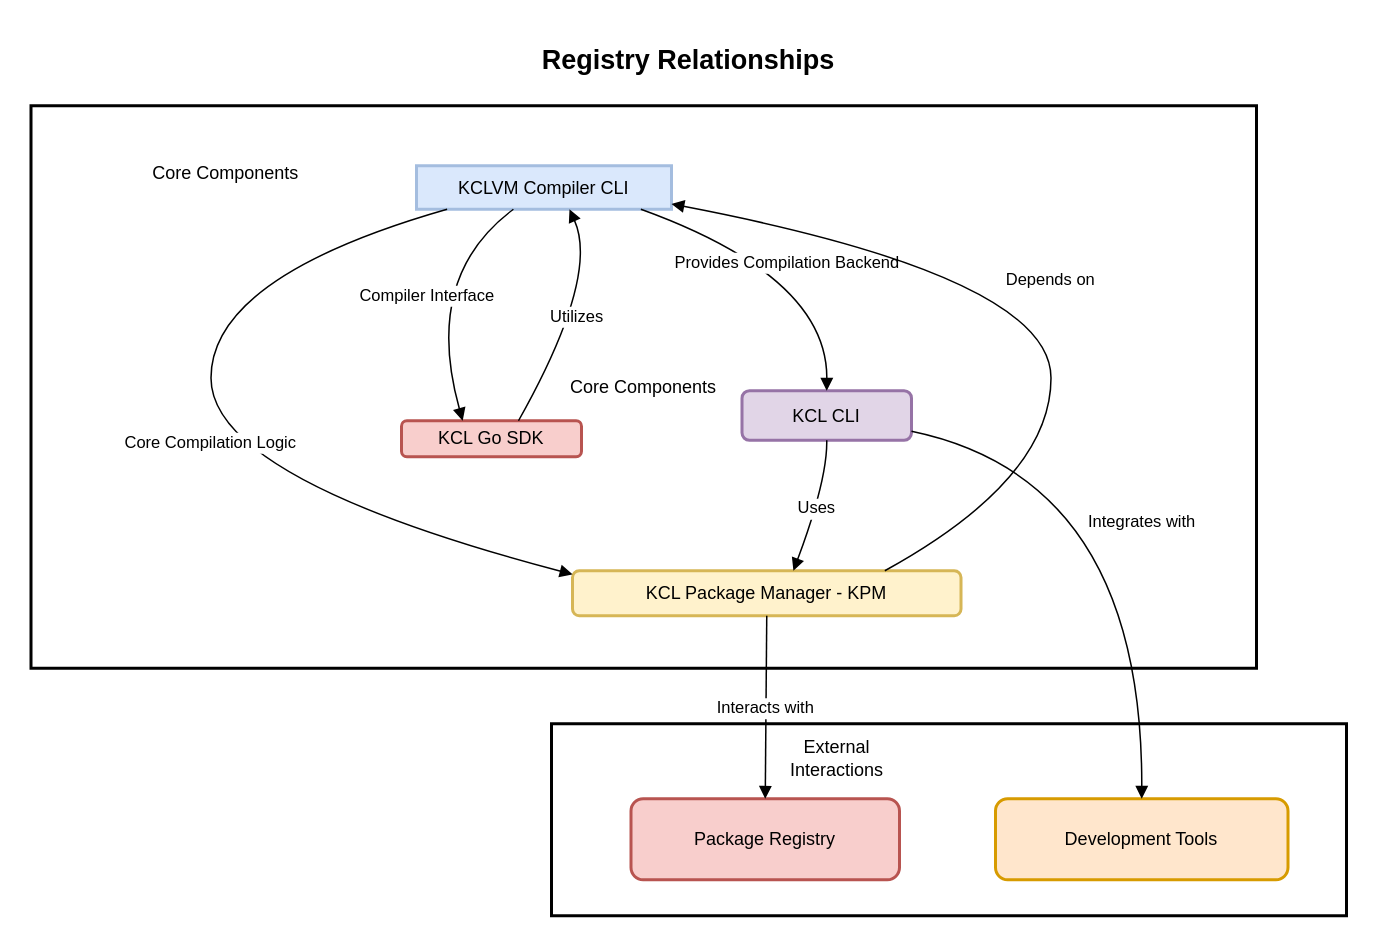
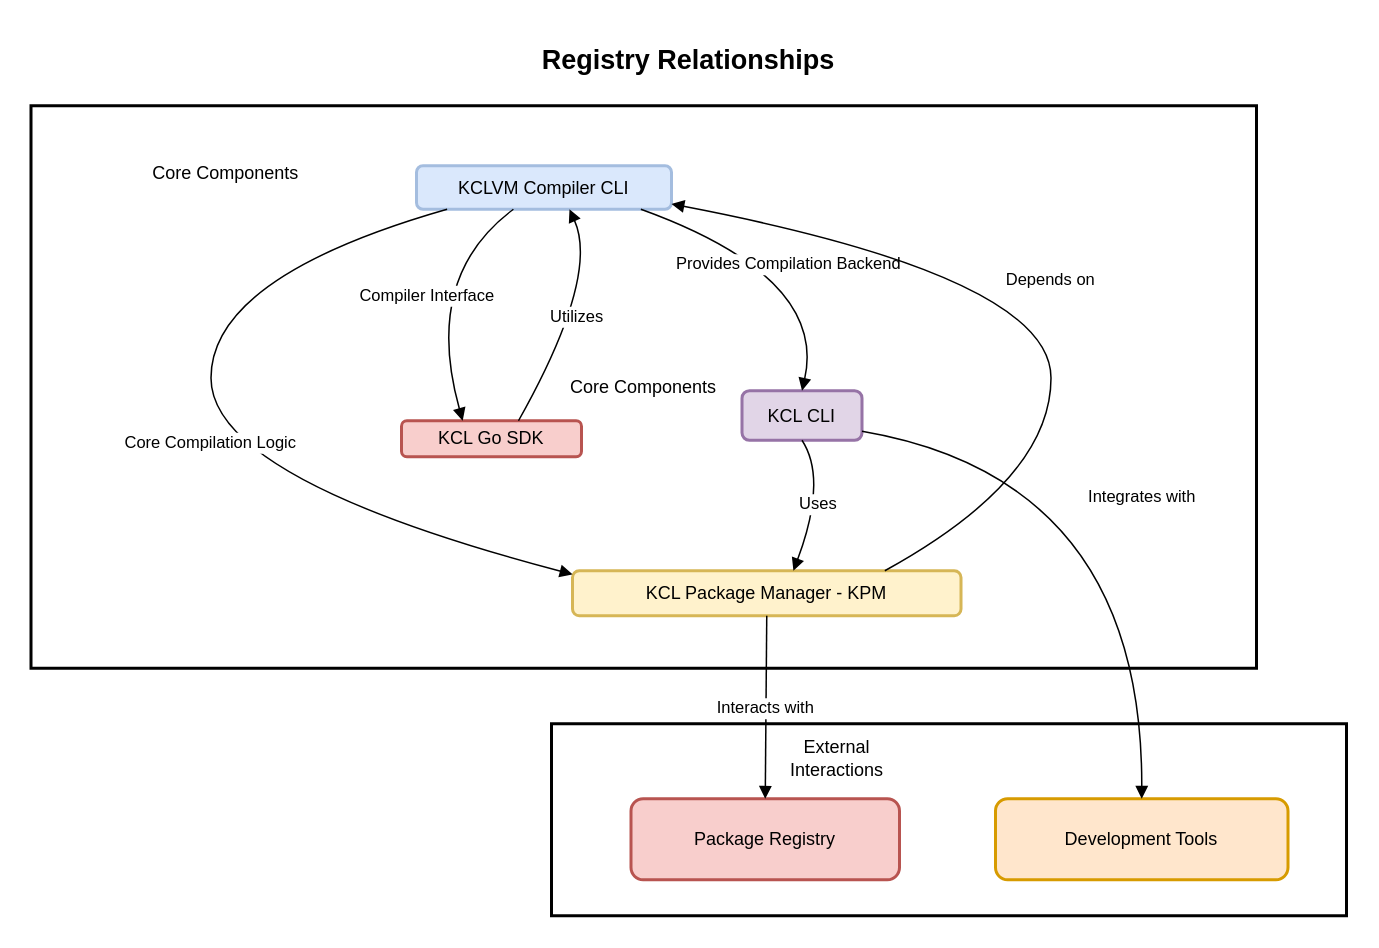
(544, 188) -> (544, 188)
(827, 416) -> (802, 416)
